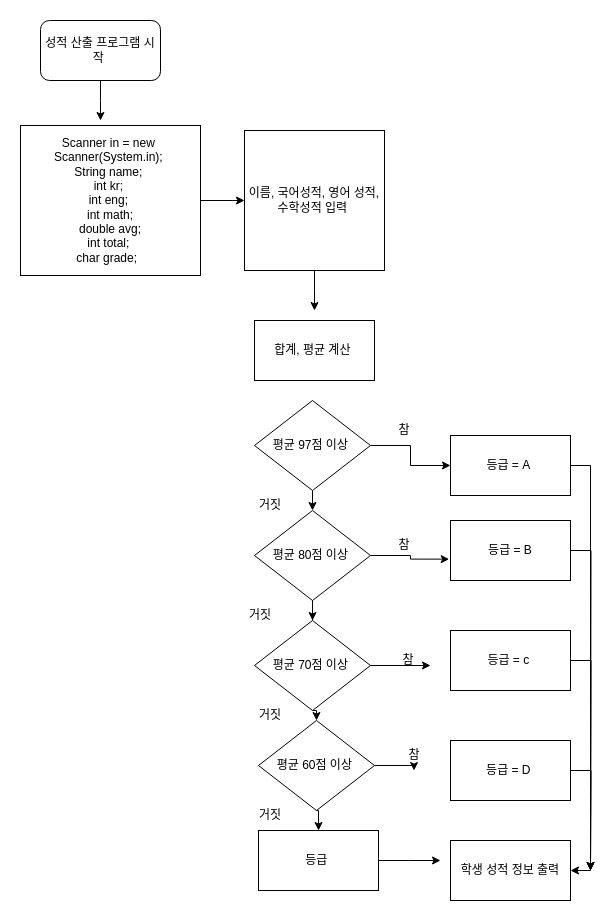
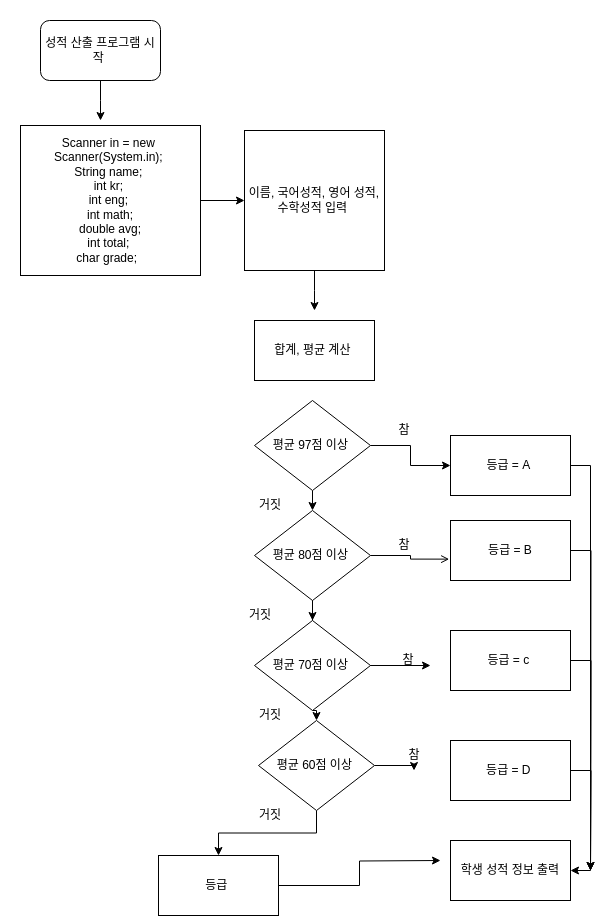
(441, 559) -> (442, 559)
(319, 861) -> (219, 886)
